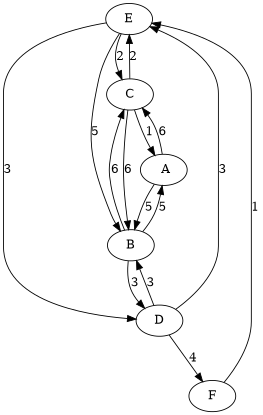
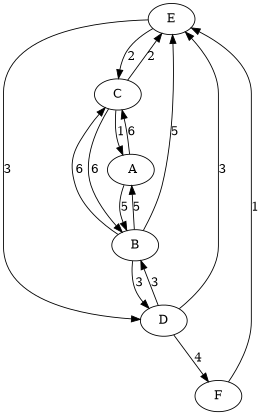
(91, 128) -> (170, 139)
